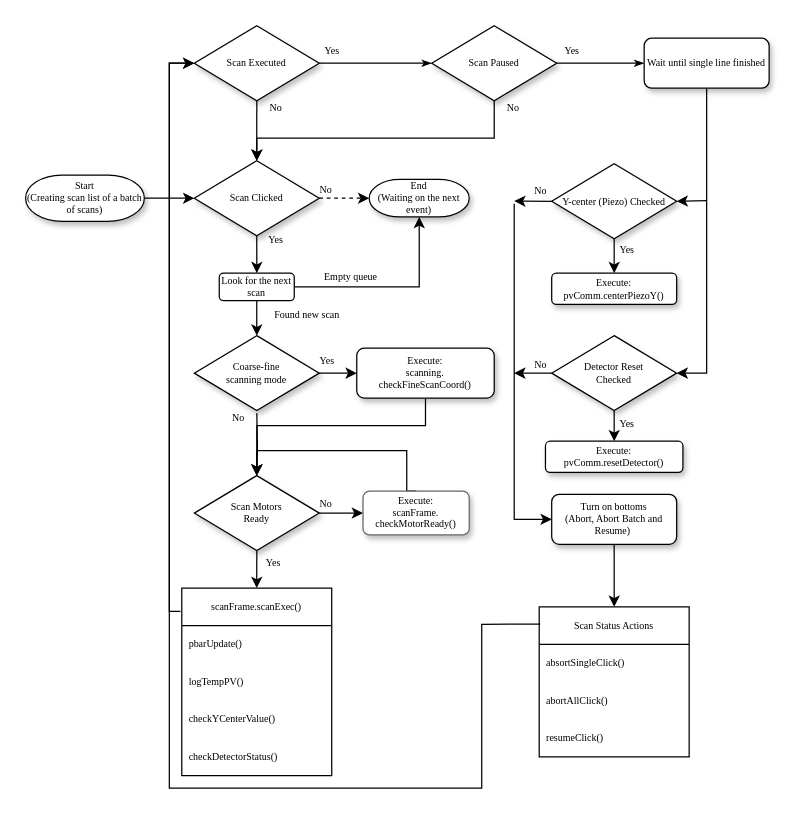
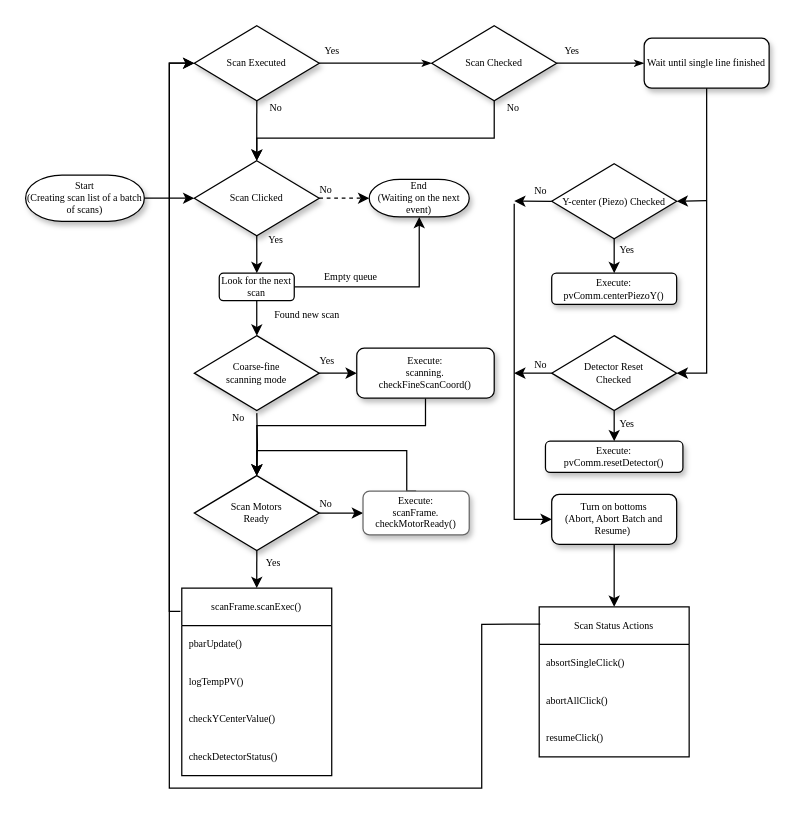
(494, 63) -> (494, 63)
